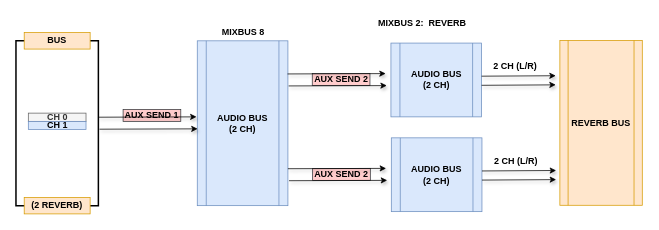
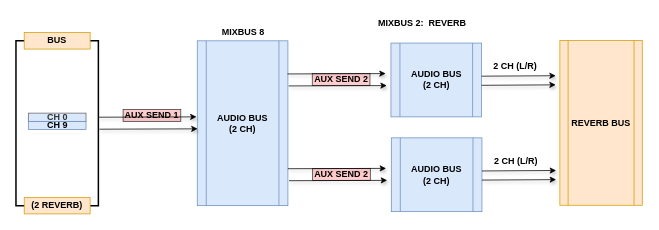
(57, 117) -> (57, 117)
(57, 126) -> (57, 126)
